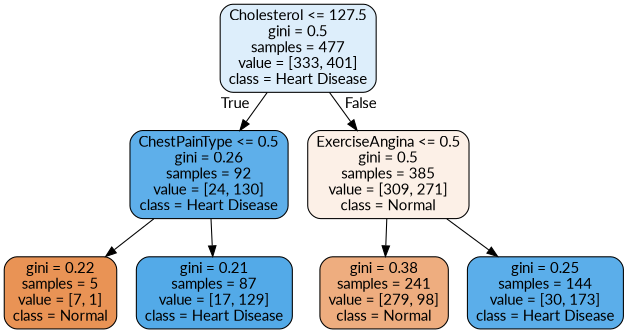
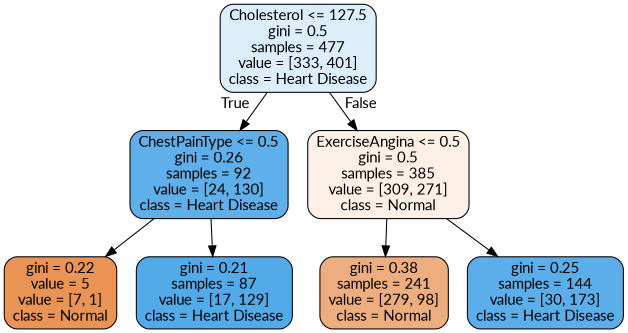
(60, 293) -> (60, 293)
